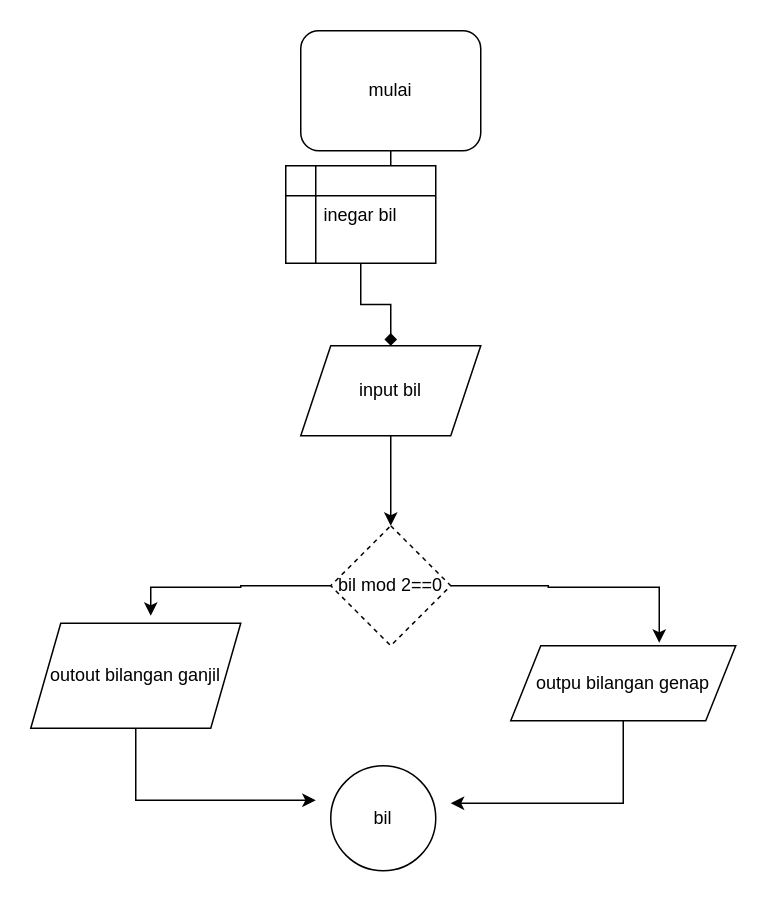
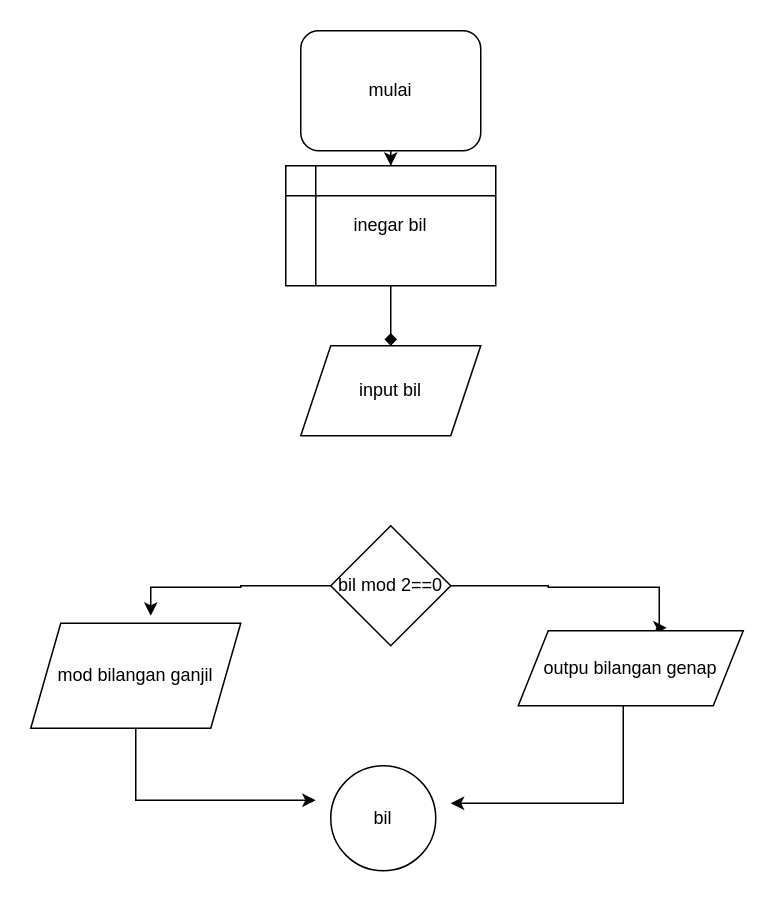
(361, 215) -> (391, 226)
(391, 476) -> none
(391, 586) -> (391, 586)
(136, 676) -> (136, 676)
(623, 683) -> (631, 668)
